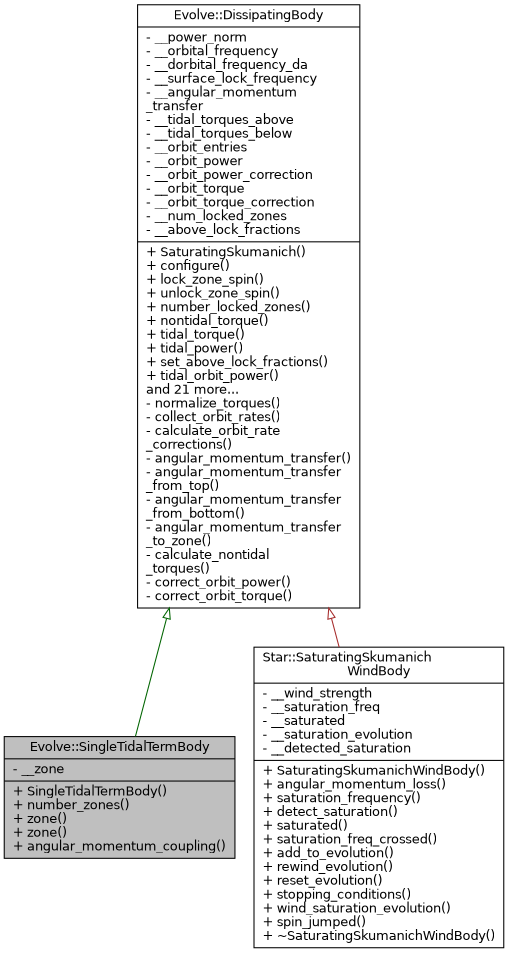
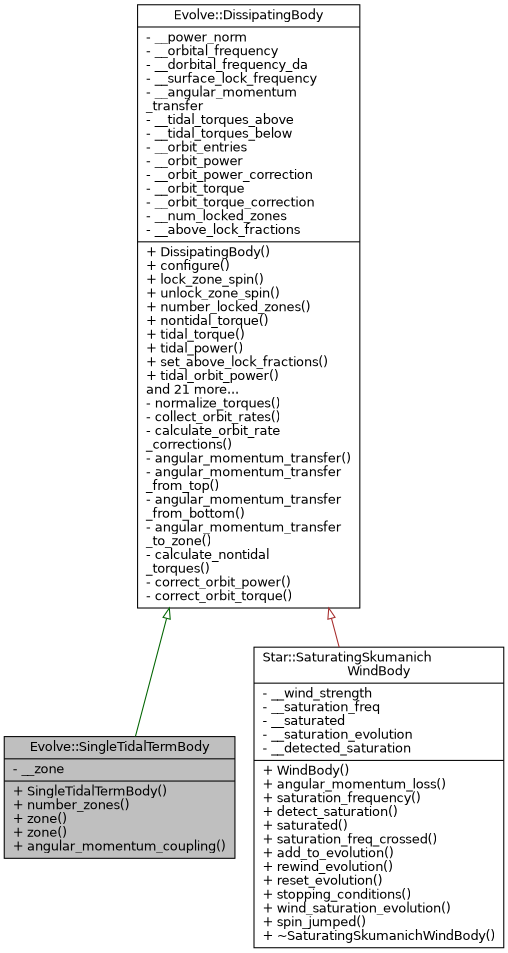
(226, 252) -> (208, 252)
(374, 771) -> (306, 771)
